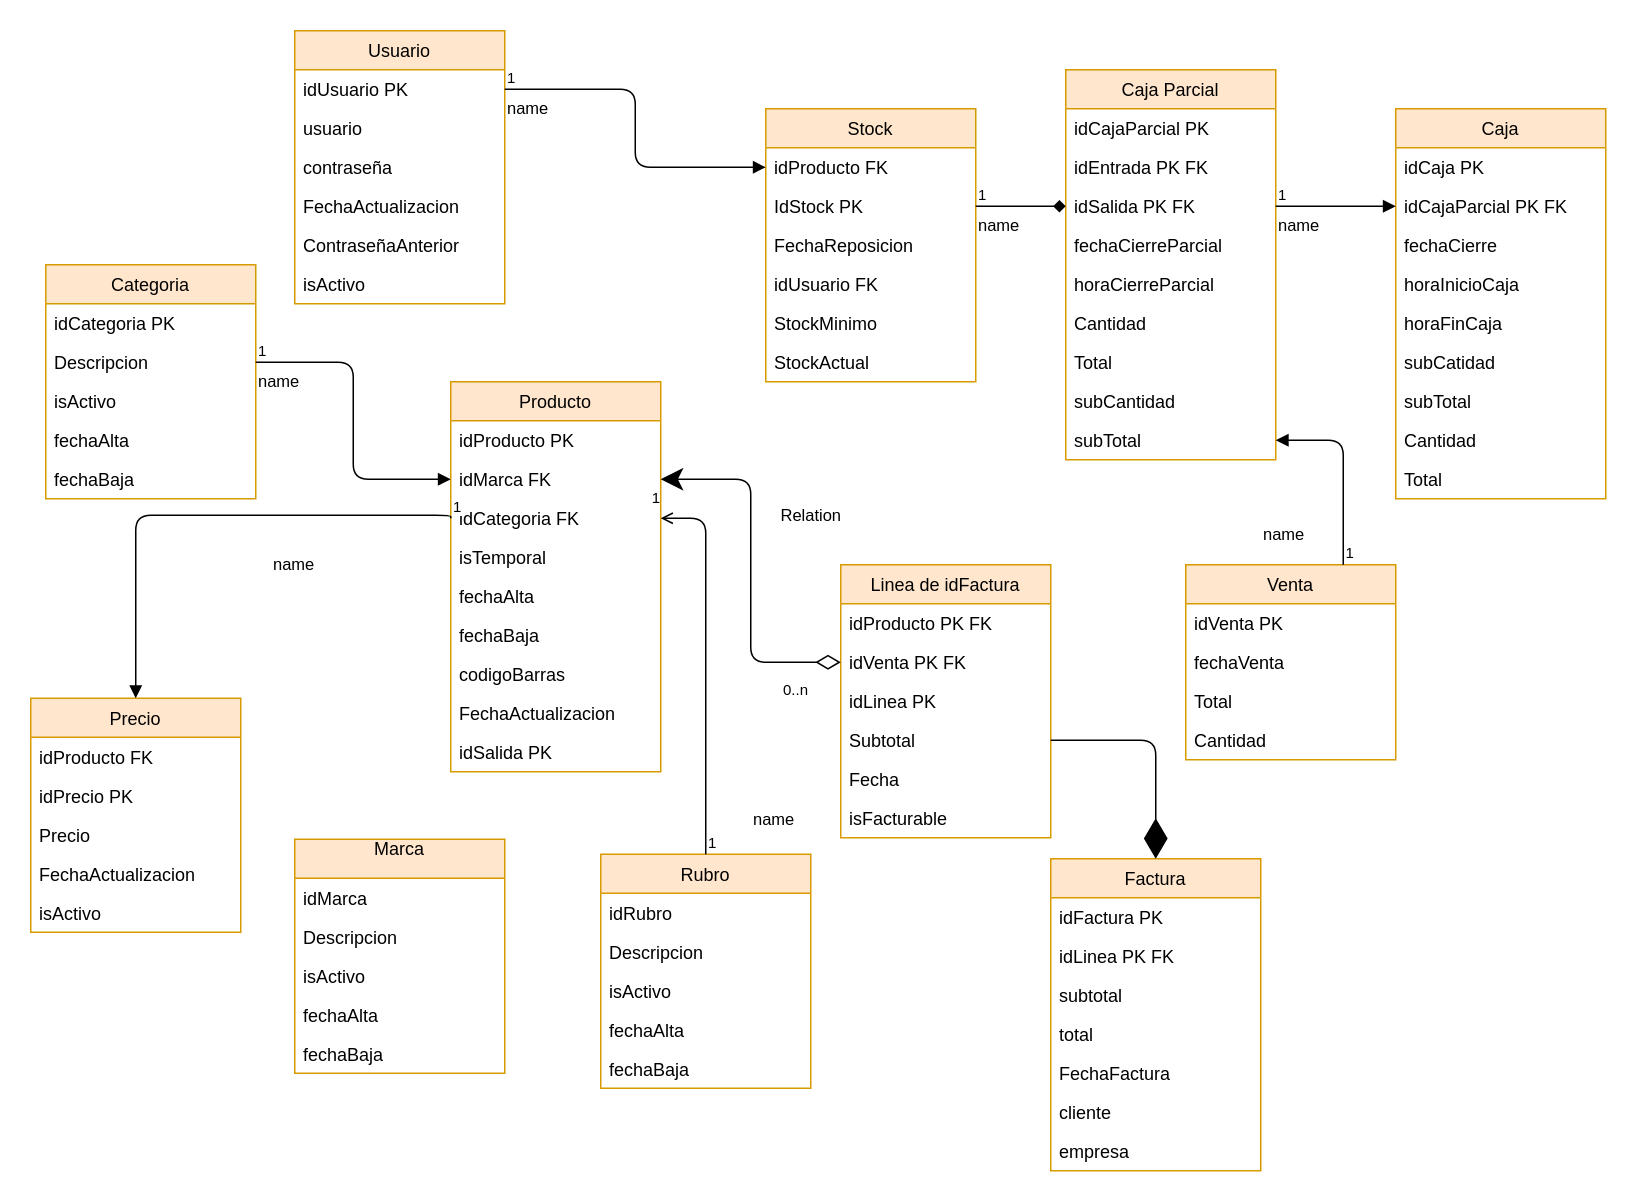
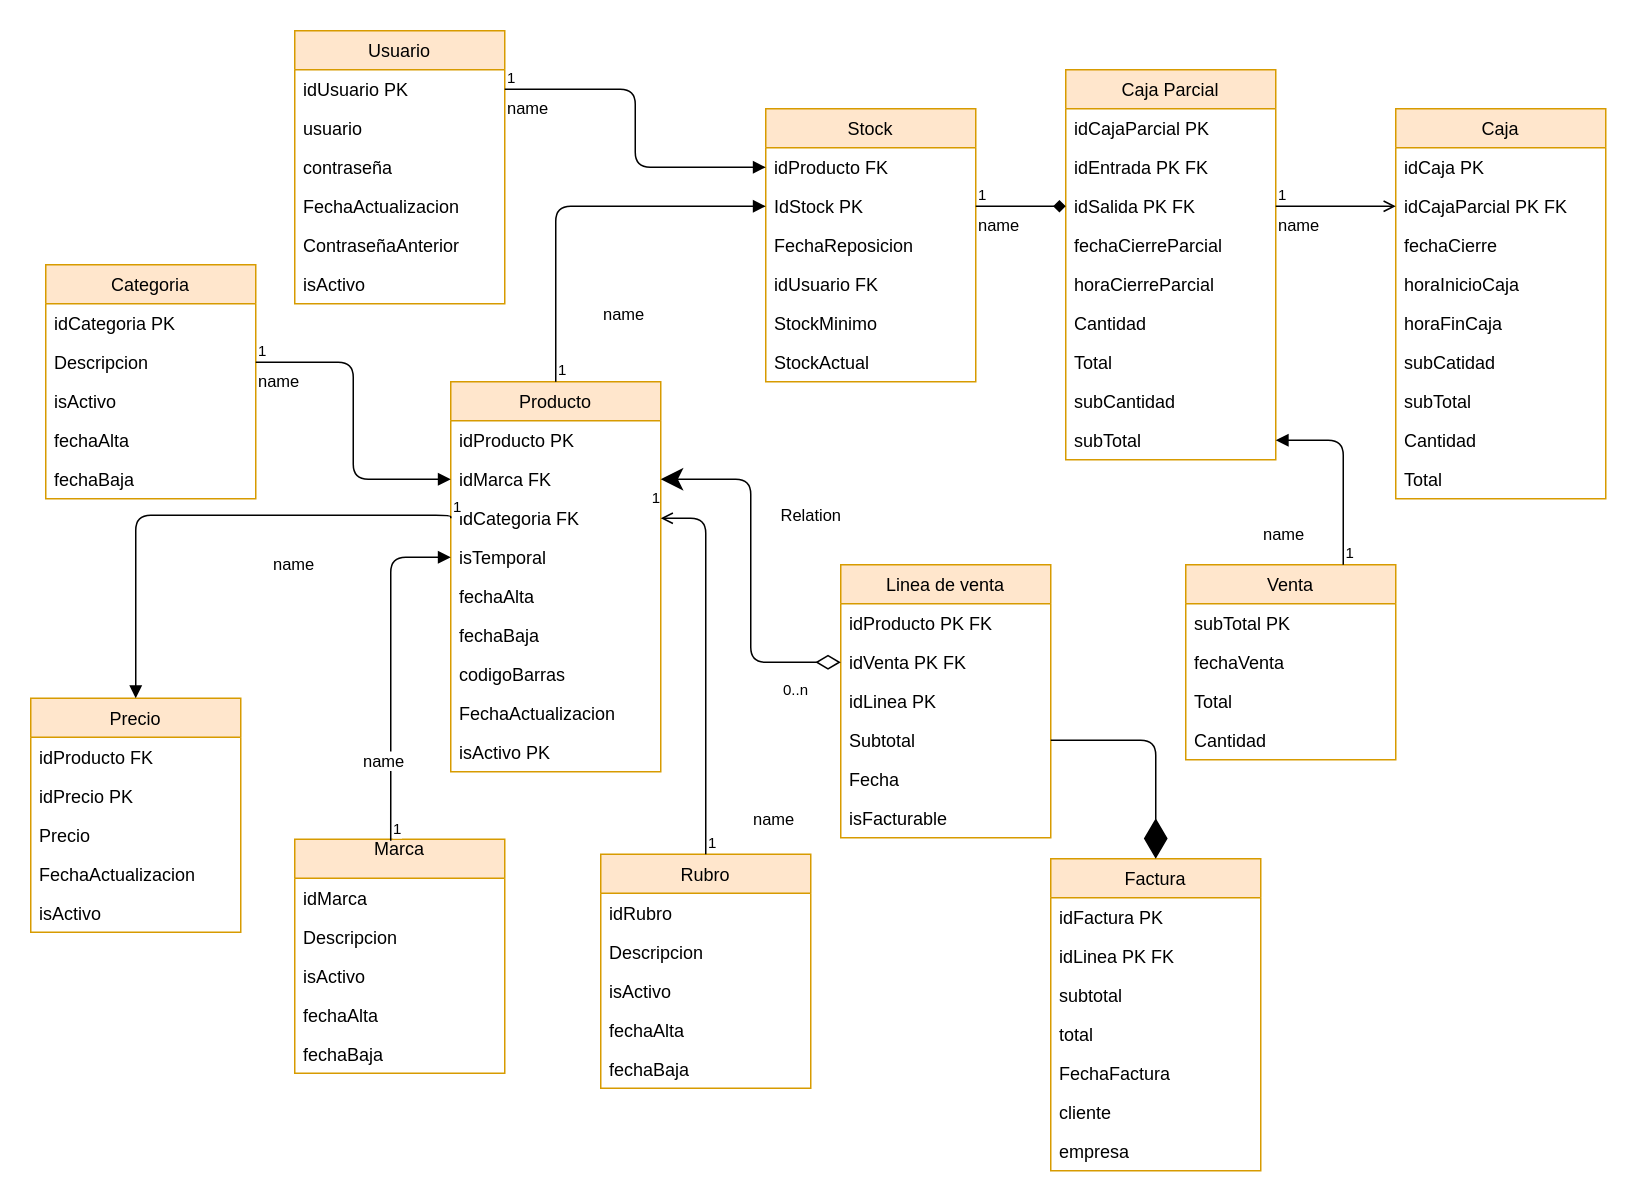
none -> (572, 206)
(1382, 206) -> (1386, 206)
(945, 585) -> (945, 585)
(1240, 624) -> (1245, 624)
none -> (391, 681)
(505, 753) -> (507, 753)
